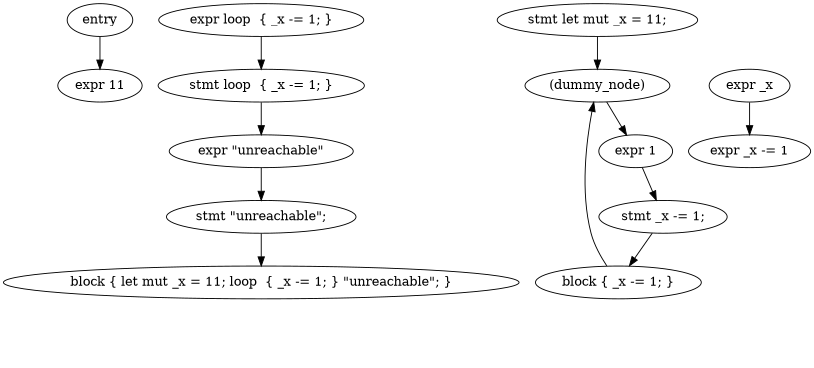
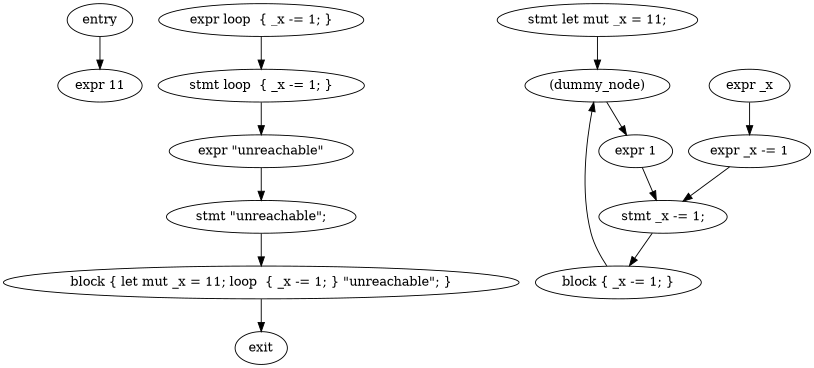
none -> (710, 181)
none -> (261, 348)
